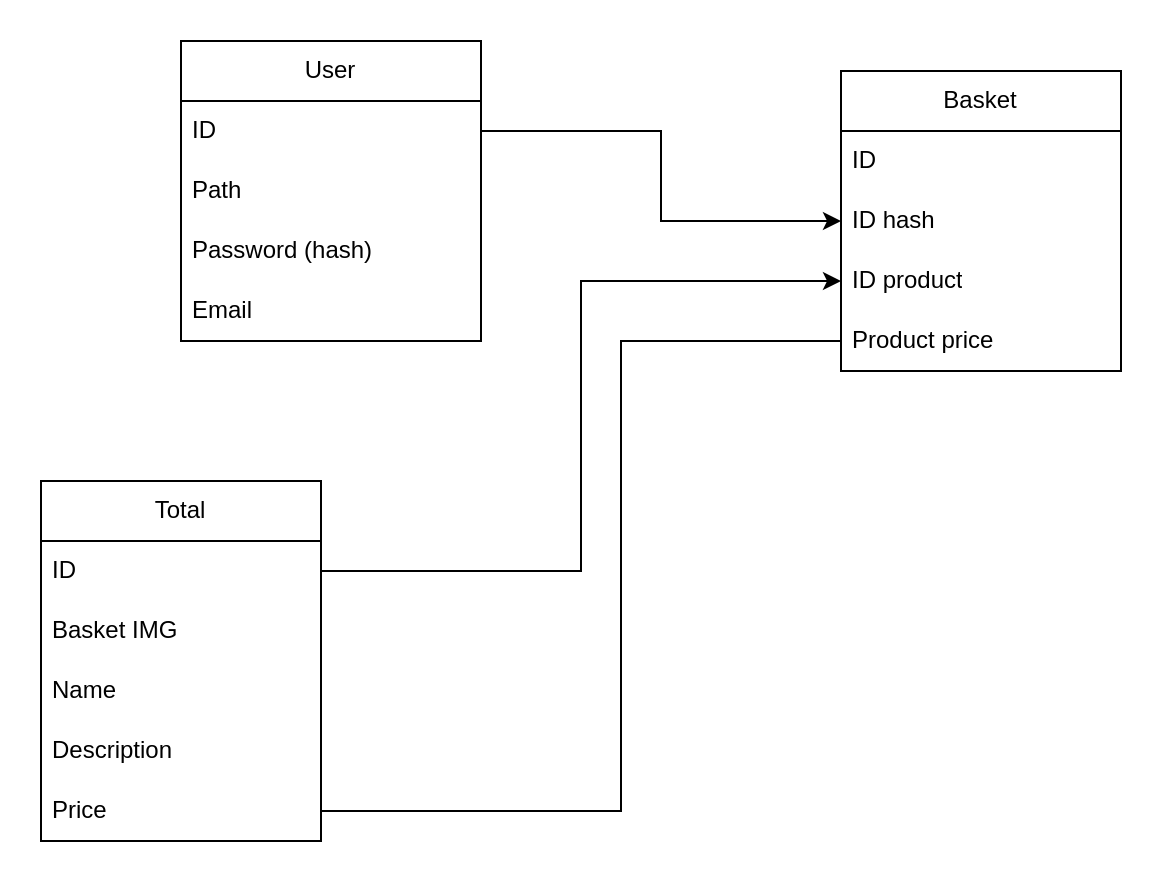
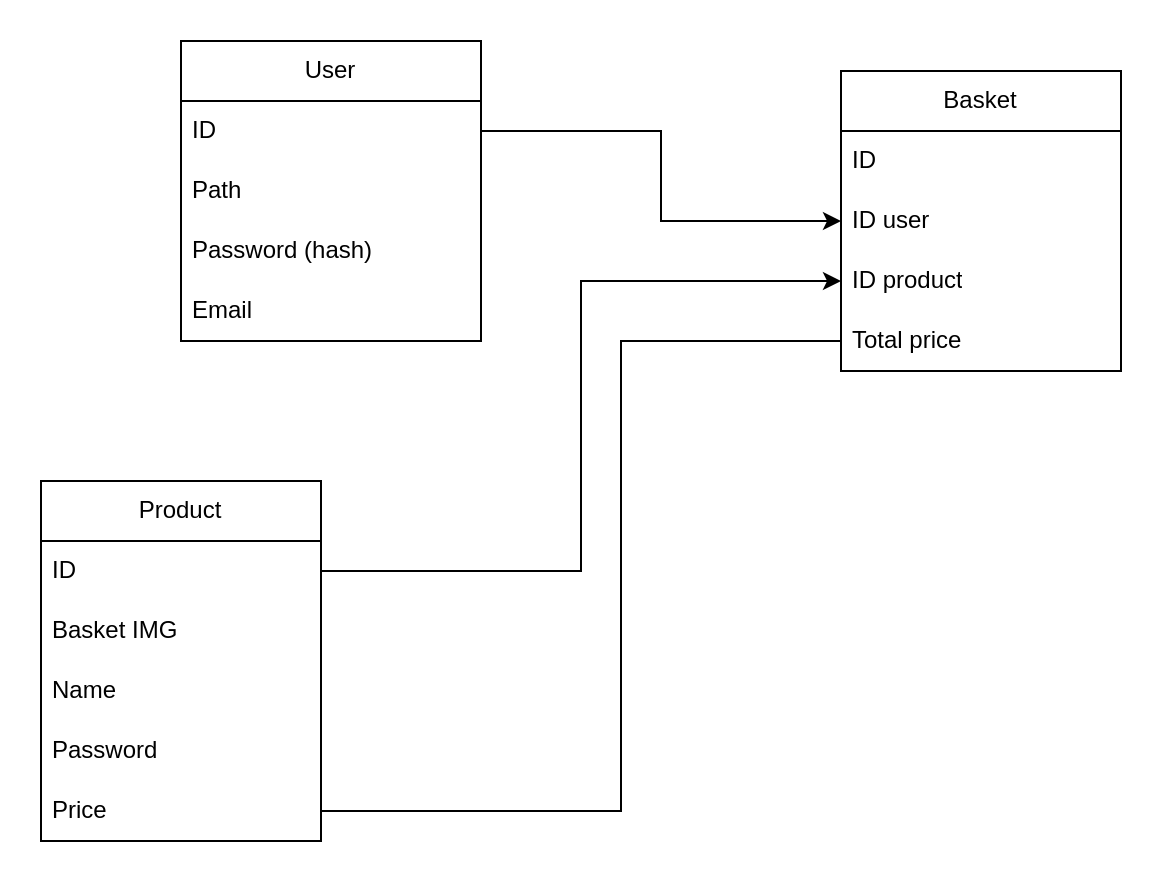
(897, 221) -> (897, 221)
(934, 341) -> (918, 341)
(181, 511) -> (181, 511)
(121, 751) -> (107, 751)
